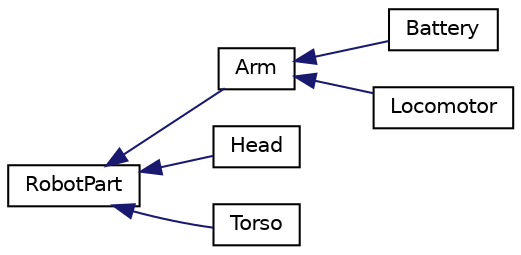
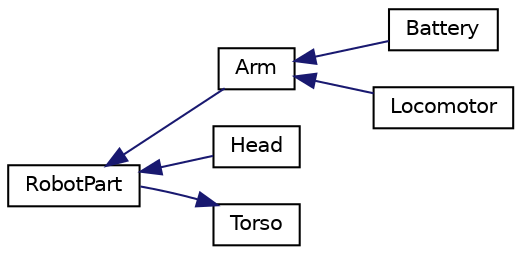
(173, 221) -> (169, 192)
